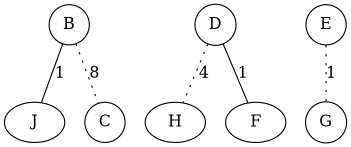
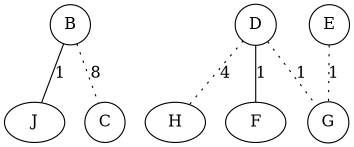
none -> (292, 74)
